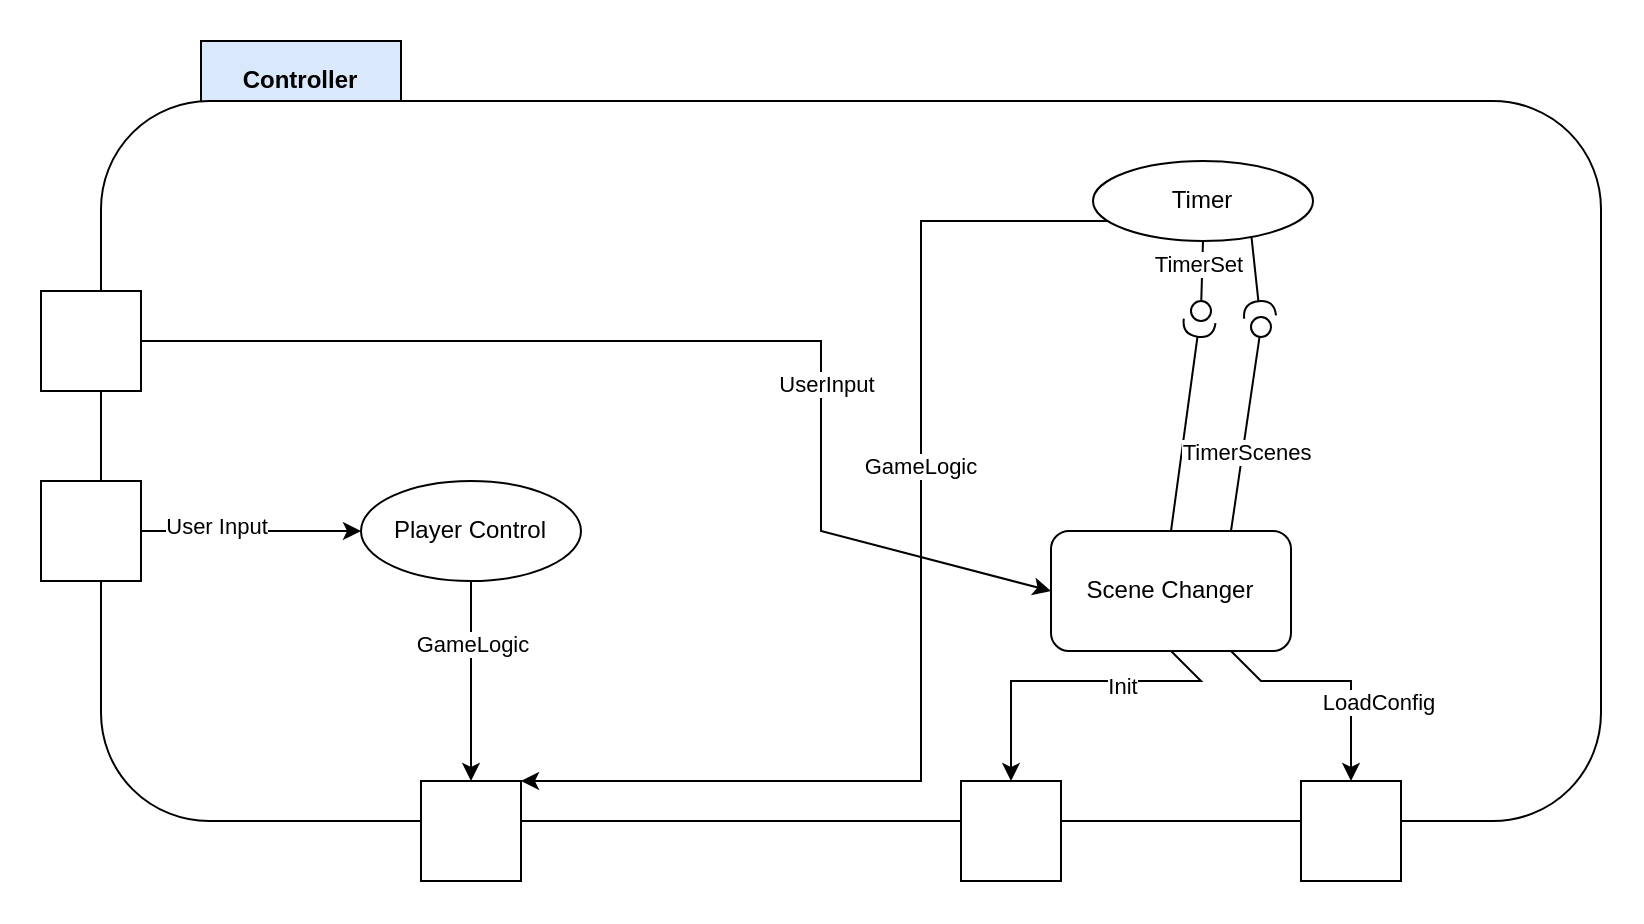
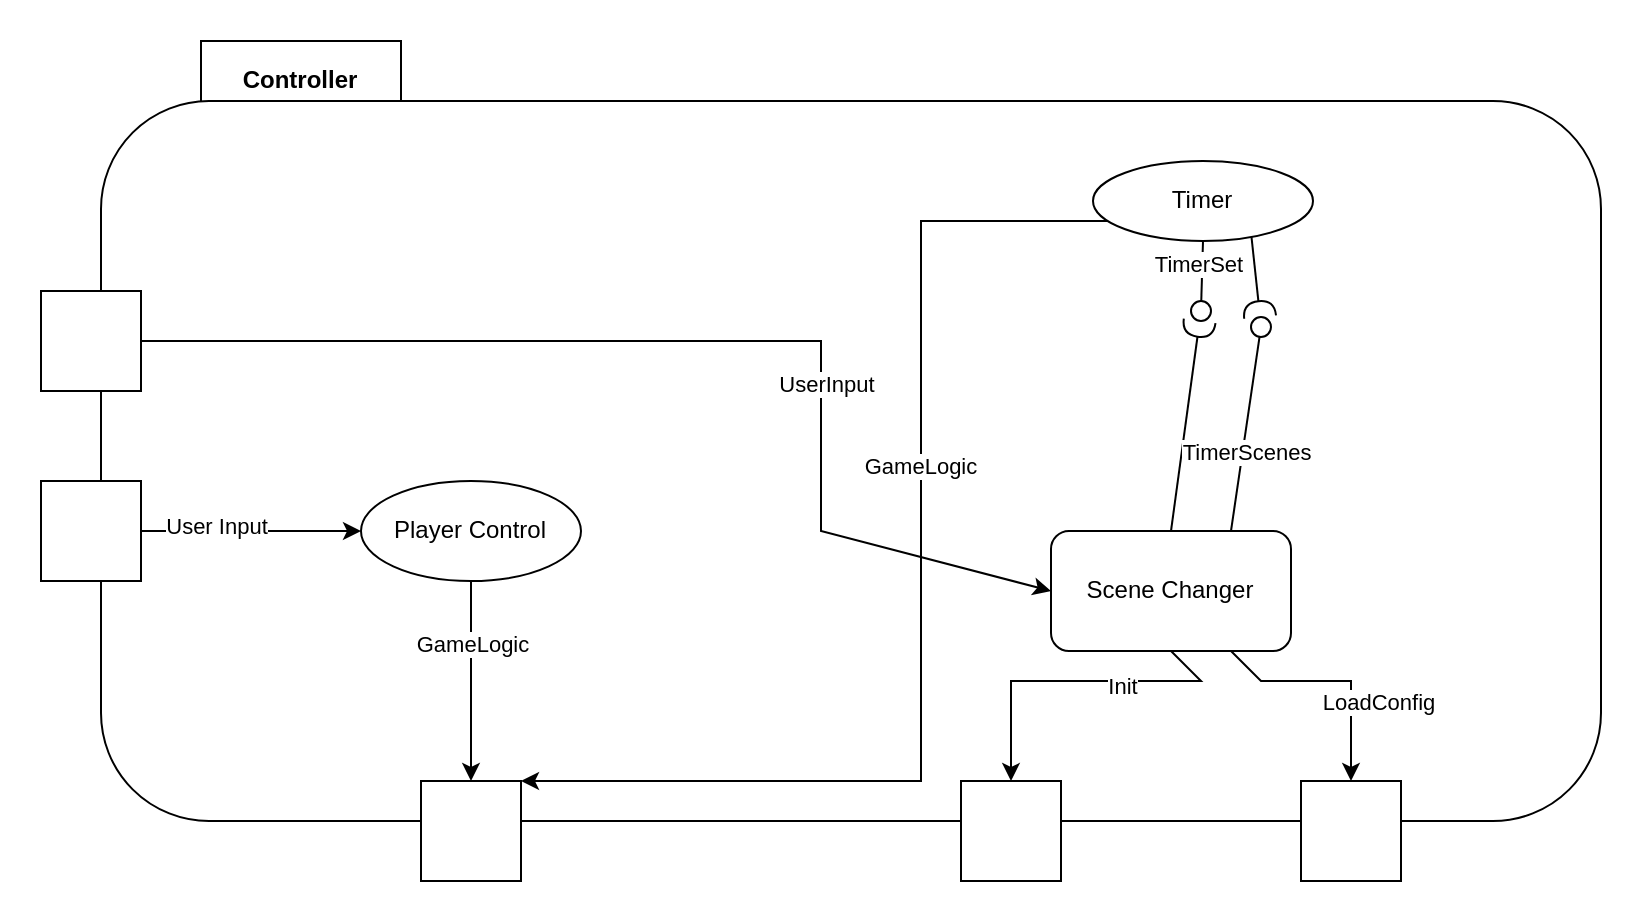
(301, 81) -> (301, 81)
